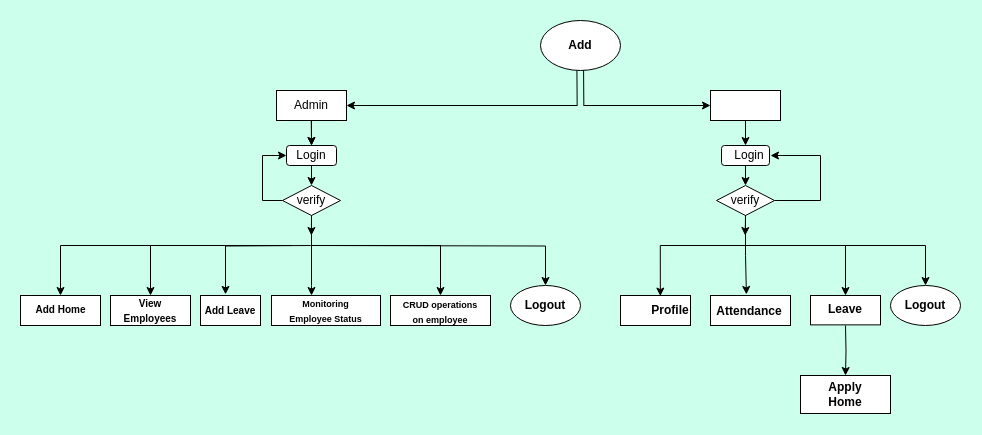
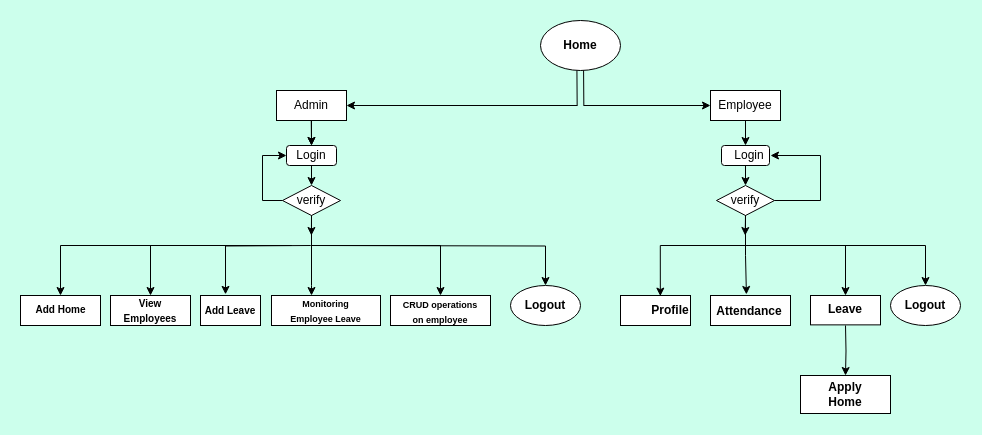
(581, 46) -> (581, 46)
none -> (746, 106)
(326, 311) -> (326, 311)
